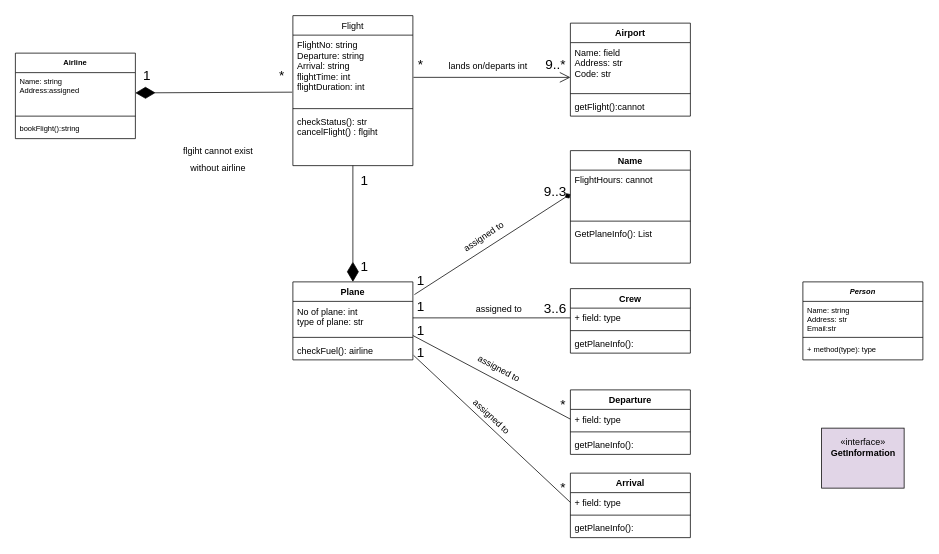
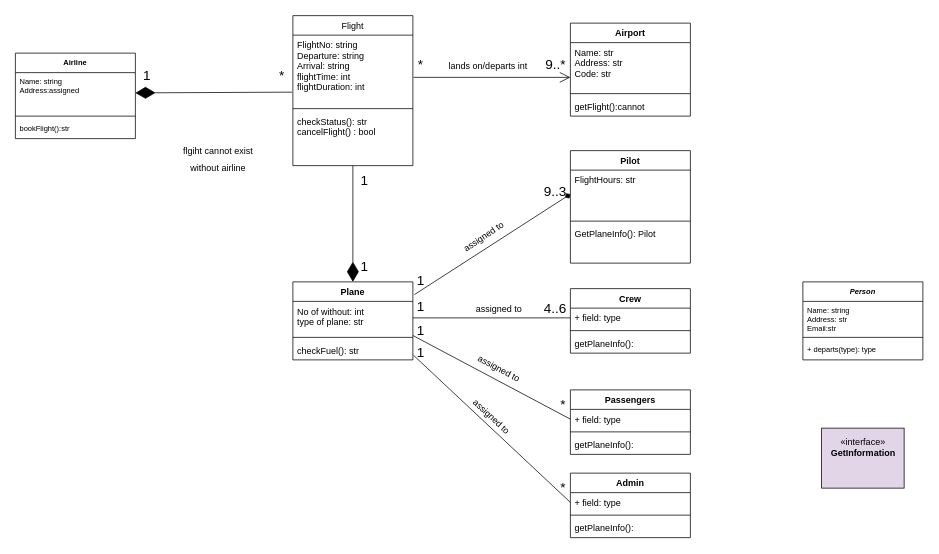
(598, 53) -> (595, 53)
(340, 122) -> (340, 122)
(56, 128) -> (50, 128)
(630, 161) -> (630, 161)
(618, 180) -> (610, 180)
(620, 234) -> (622, 234)
(555, 309) -> (555, 309)
(330, 311) -> (335, 311)
(846, 349) -> (848, 349)
(340, 350) -> (334, 350)
(630, 400) -> (630, 400)
(630, 483) -> (630, 483)
